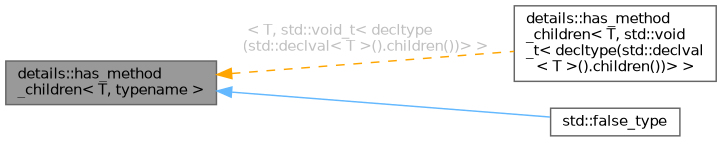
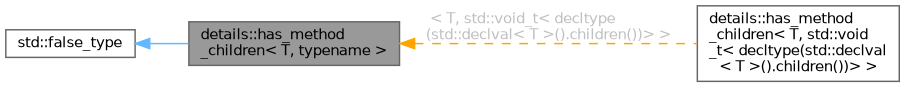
(391, 105) -> (169, 44)
